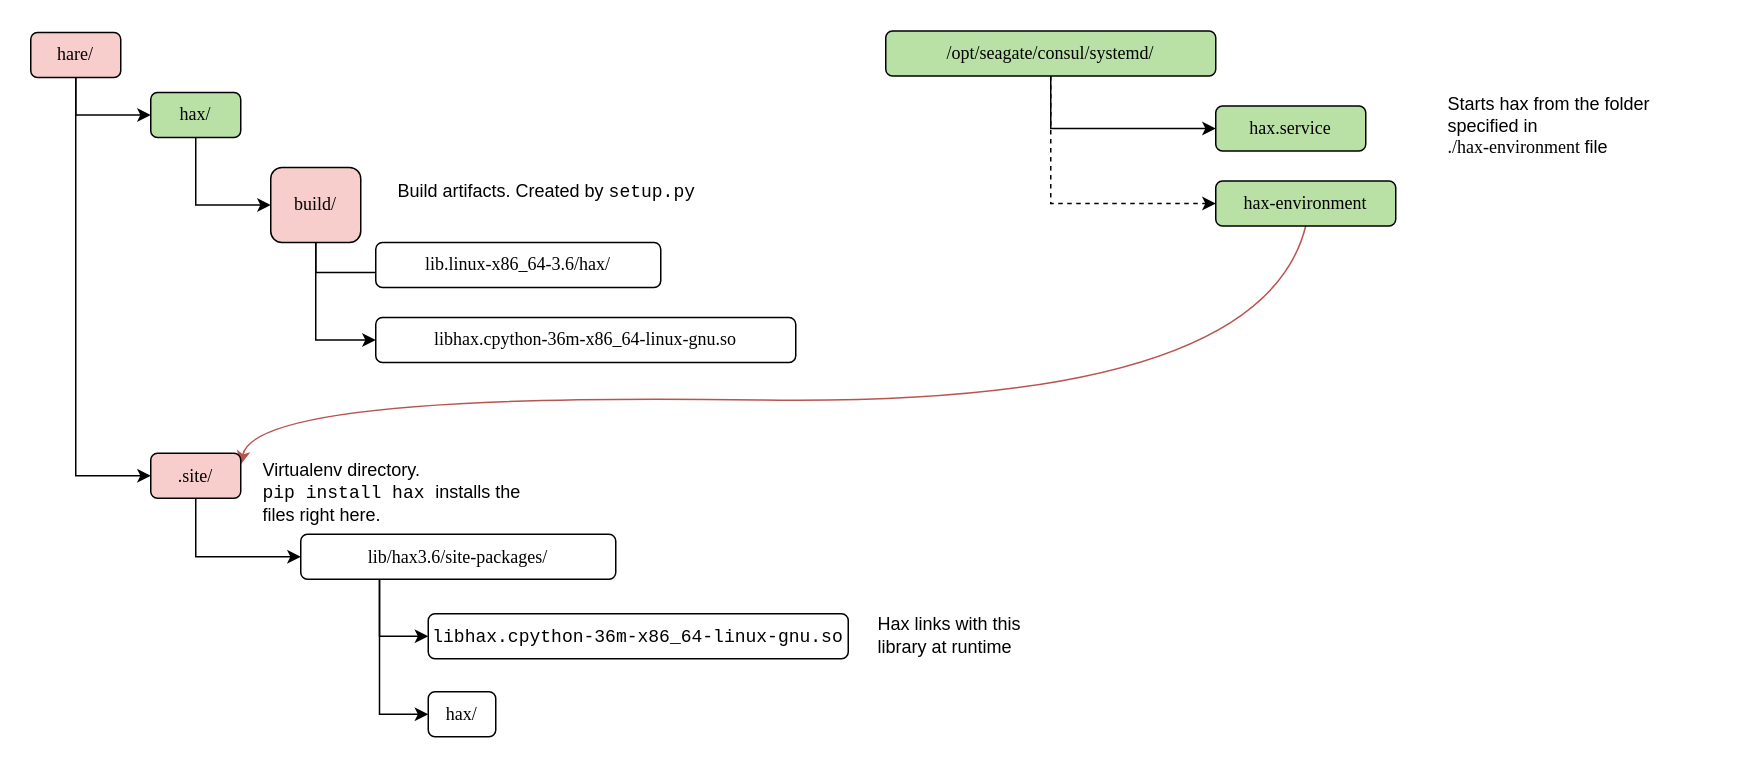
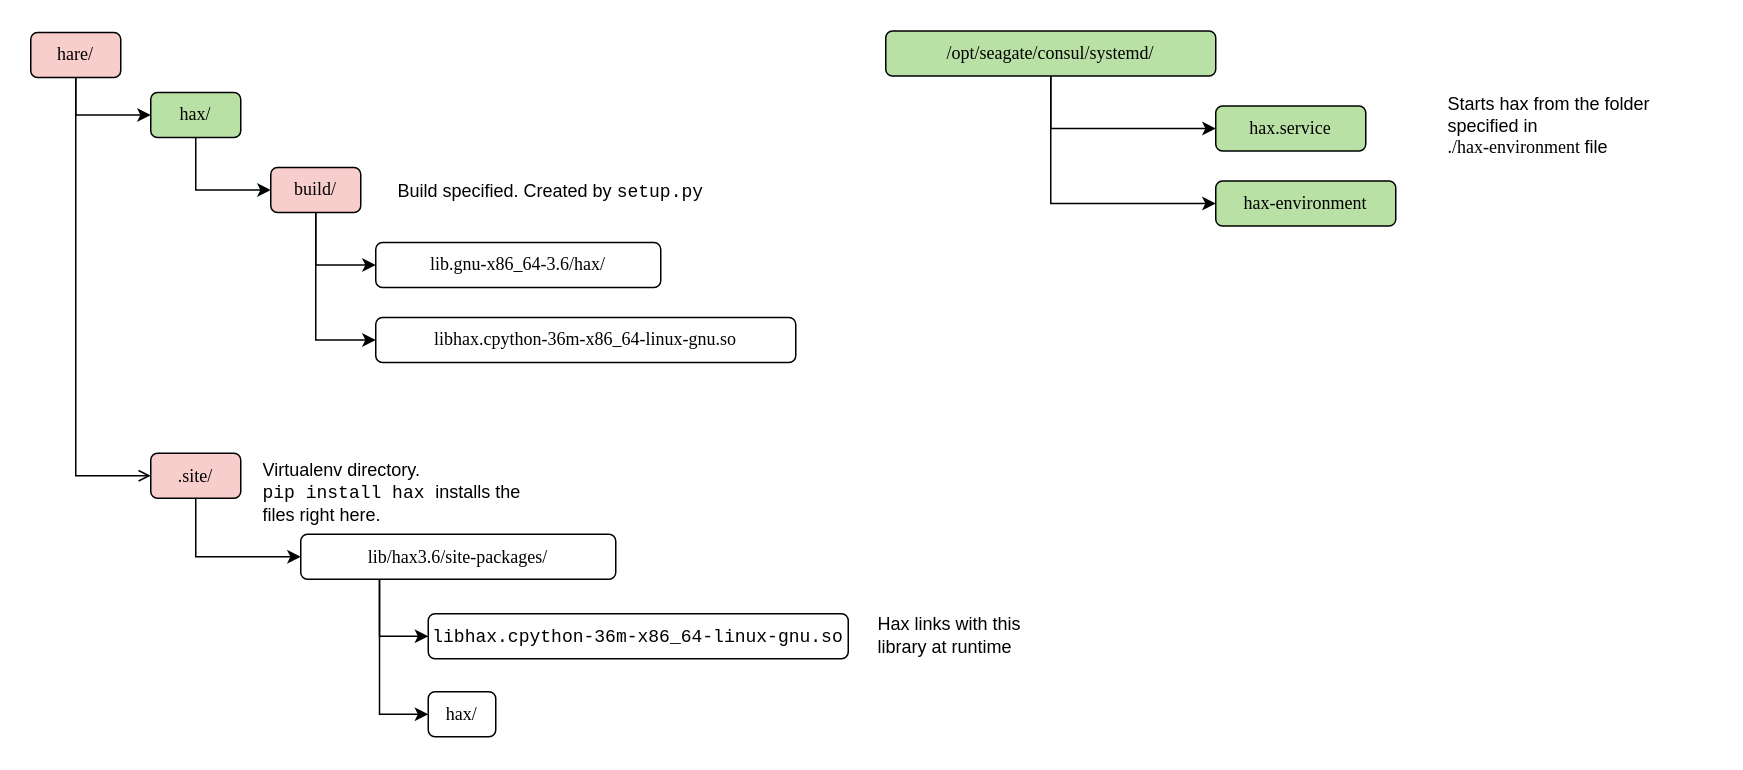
(557, 181) -> (556, 171)
(1091, 203) -> (1091, 203)
(316, 205) -> (316, 190)
(518, 265) -> (518, 265)
(799, 400) -> none
(139, 476) -> (141, 476)
